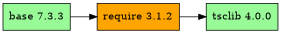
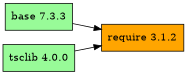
(189, 17) -> (84, 49)
